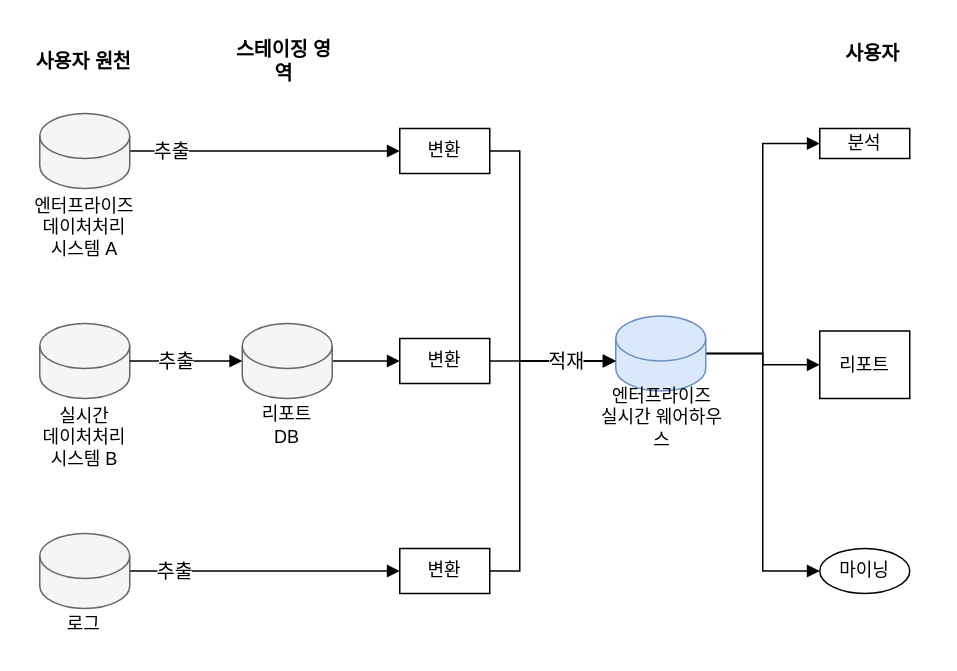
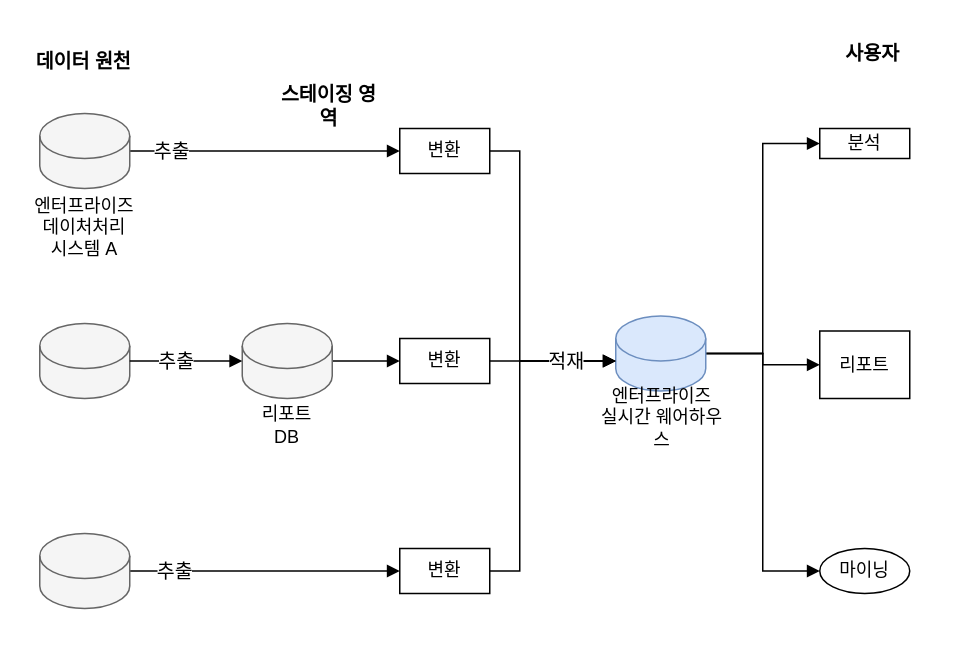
(84, 61) -> (84, 61)
(283, 61) -> (328, 106)
(85, 437) -> none
(84, 624) -> none
